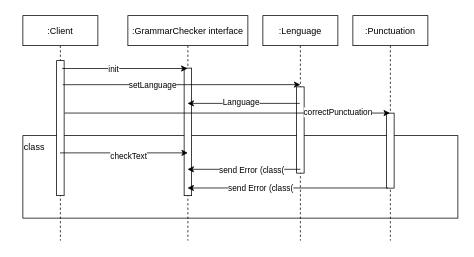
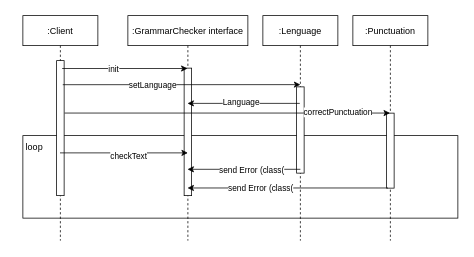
(35, 147) -> (35, 147)
